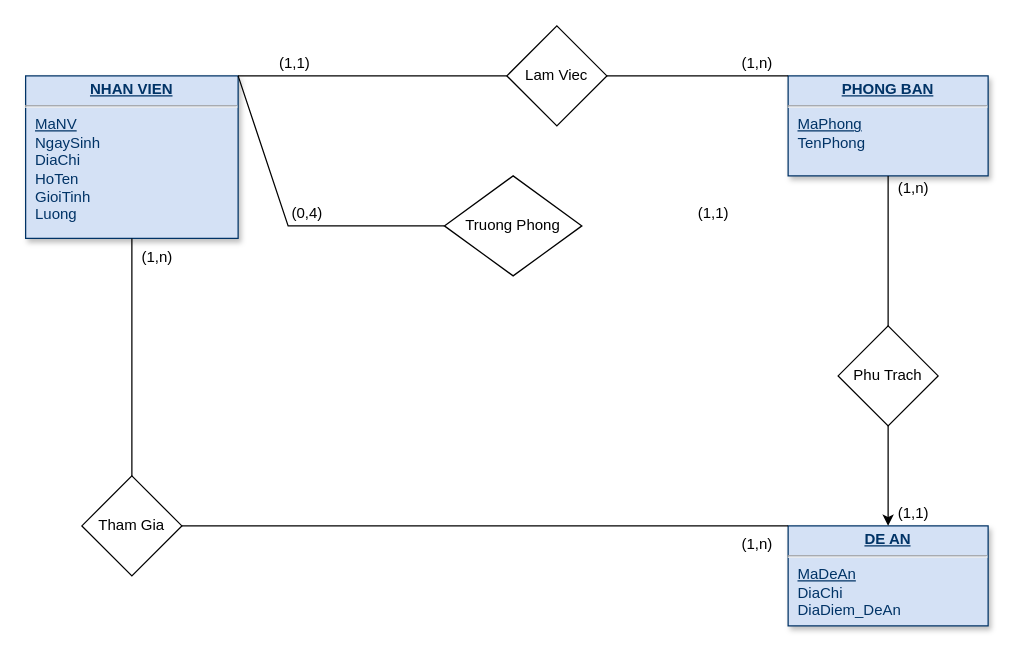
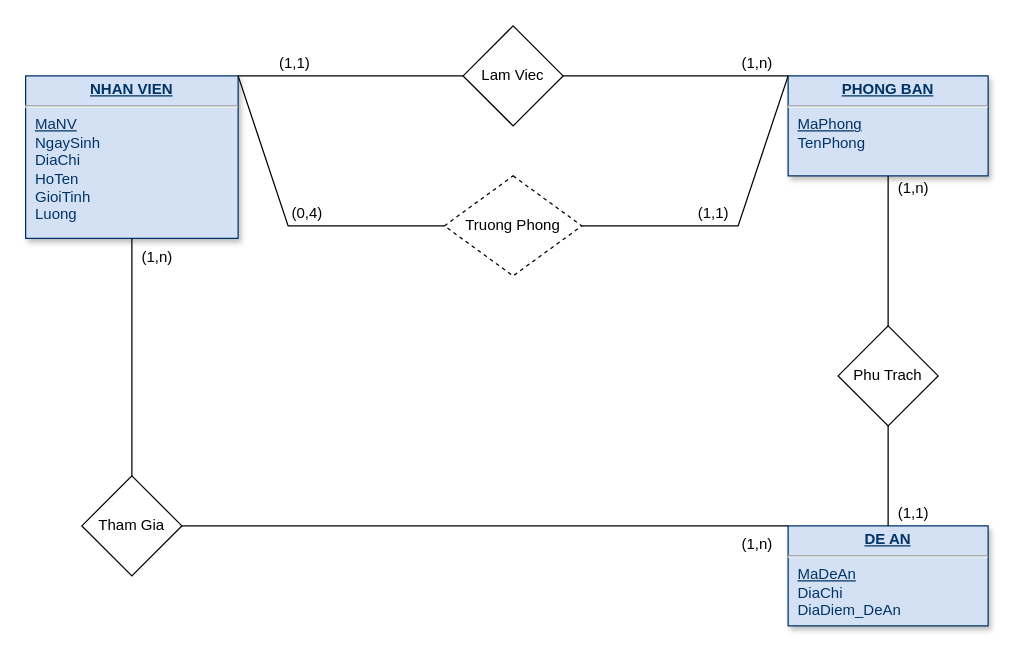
(557, 76) -> (513, 76)
(513, 226) -> (513, 226)
none -> (738, 226)
(888, 516) -> (888, 519)
